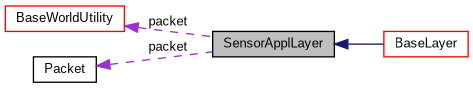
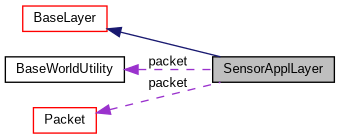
(65, 19) -> (65, 70)
(366, 44) -> (171, 44)
(65, 70) -> (65, 120)
